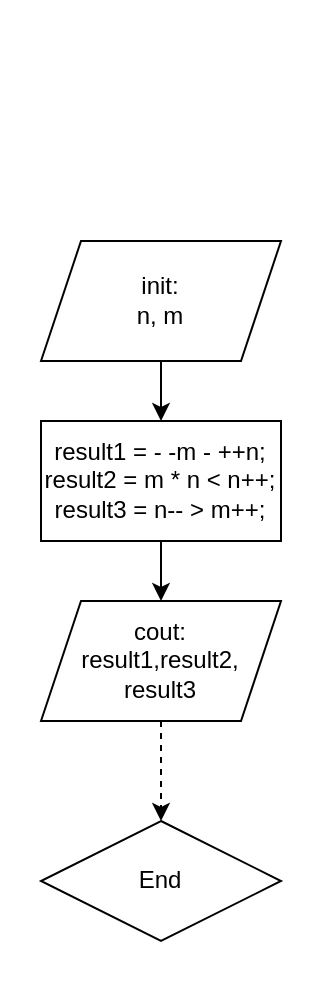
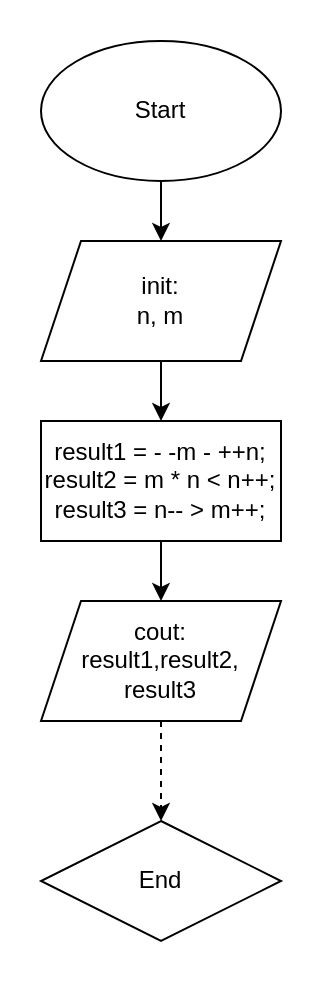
none -> (161, 111)
none -> (161, 218)
